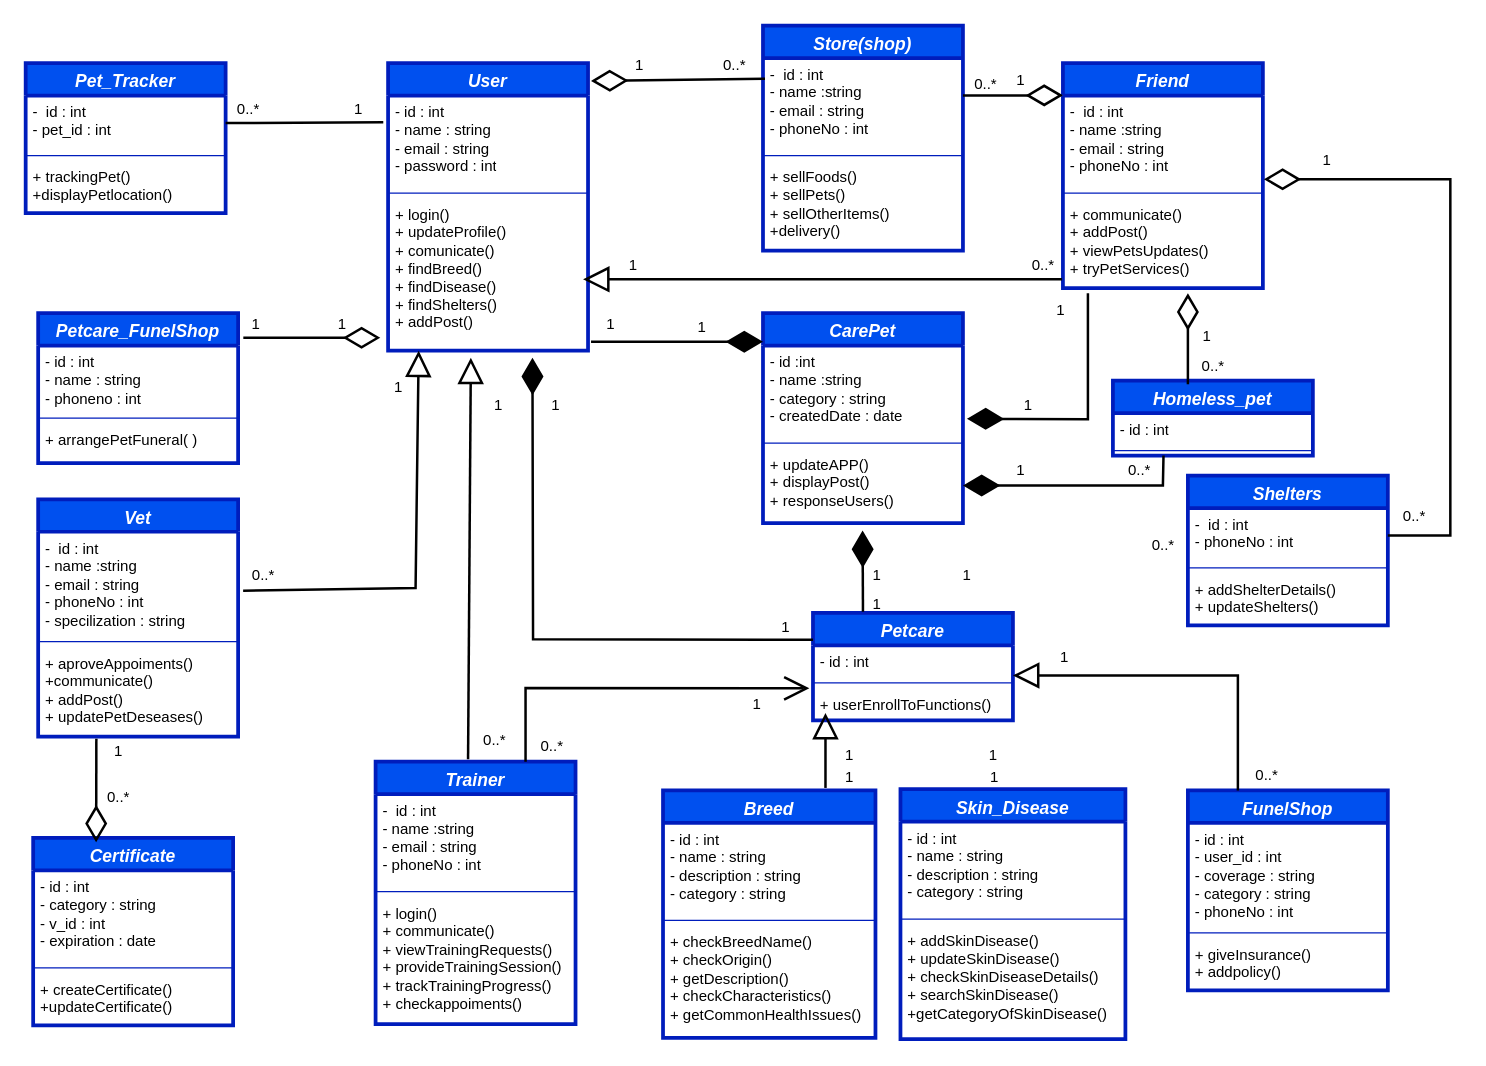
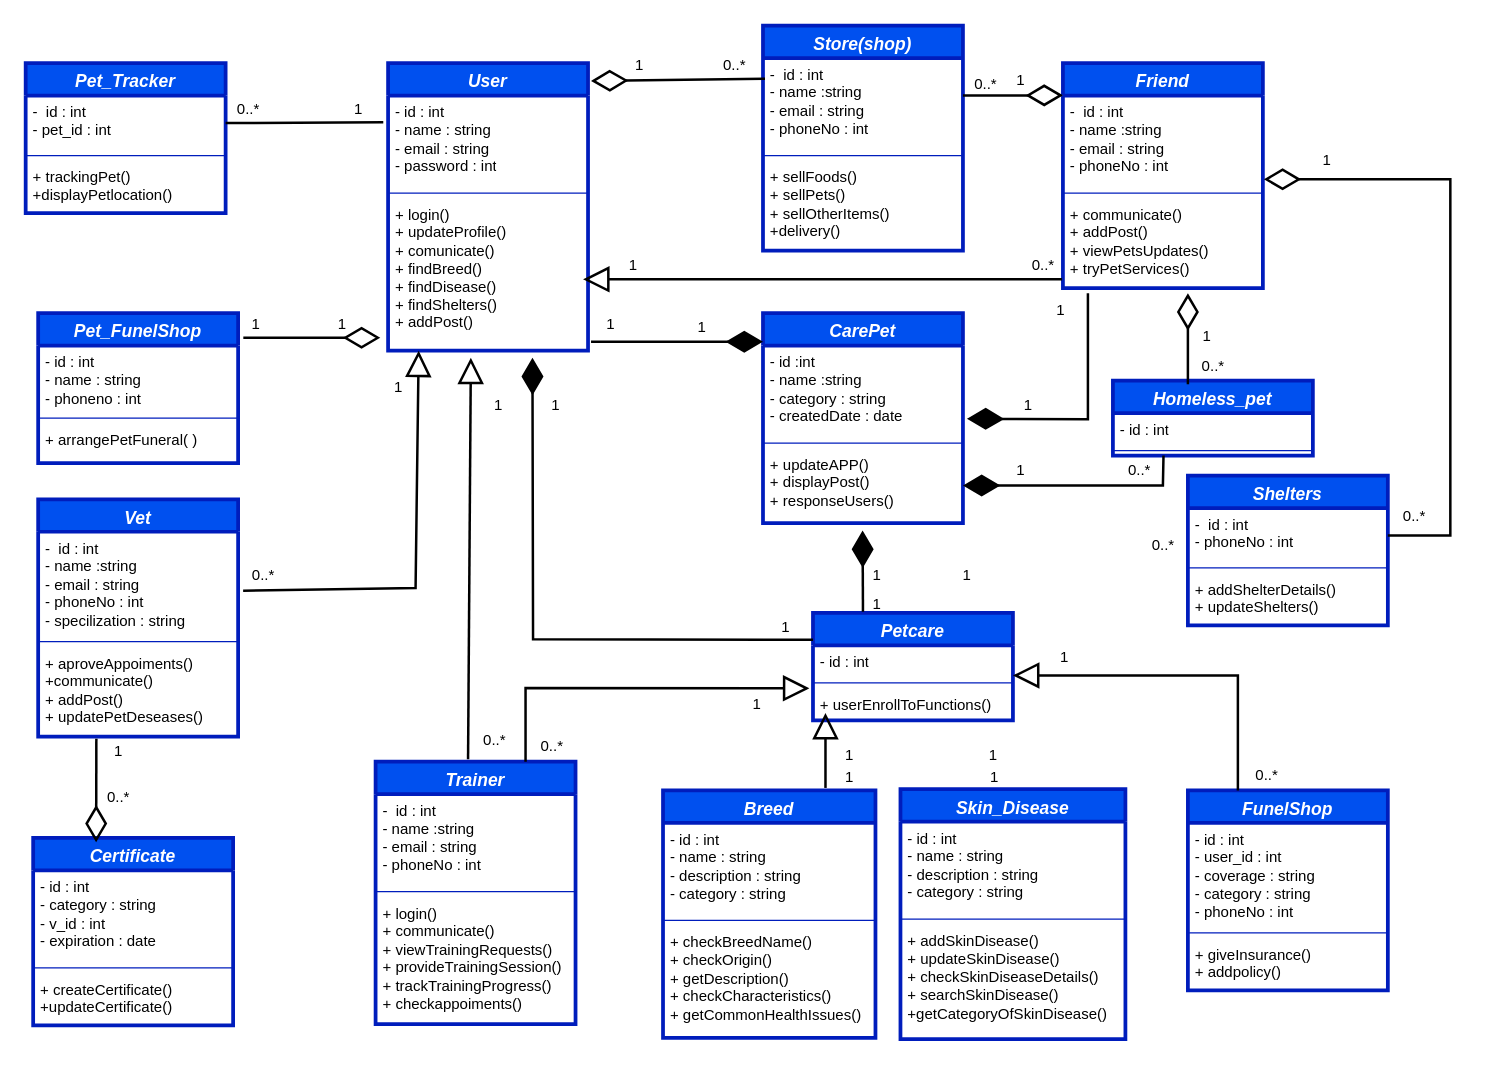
(138, 331) -> (138, 331)
(792, 688) -> (782, 688)
